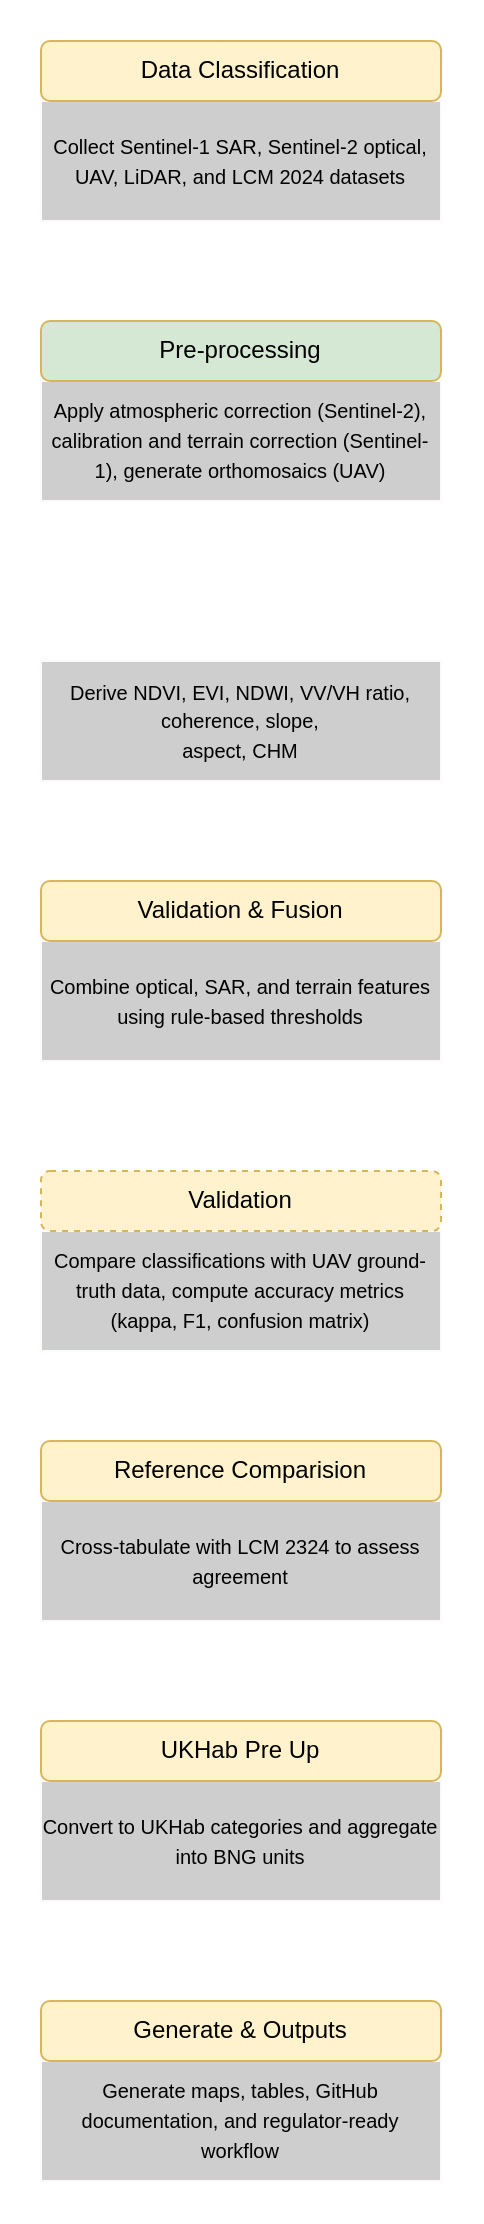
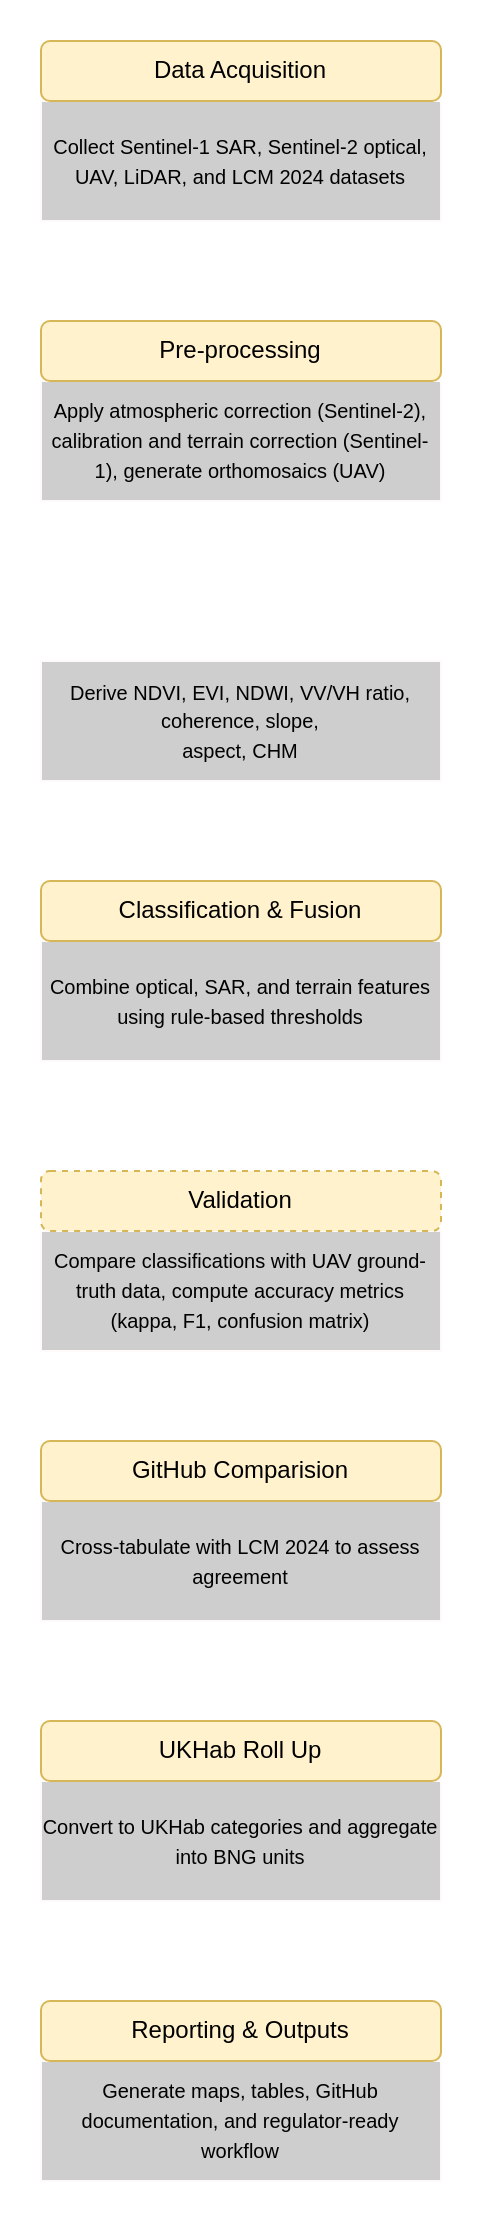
(241, 71) -> (241, 71)
(241, 351) -> (241, 351)
(241, 911) -> (241, 911)
(241, 1471) -> (241, 1471)
(241, 1561) -> (241, 1561)
(241, 1751) -> (241, 1751)
(241, 2031) -> (241, 2031)
